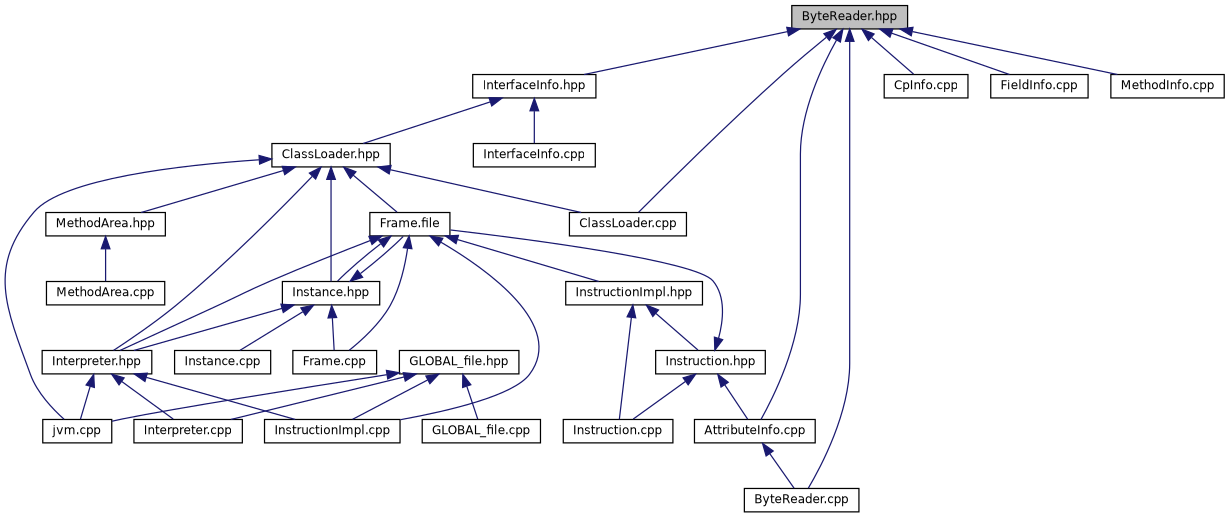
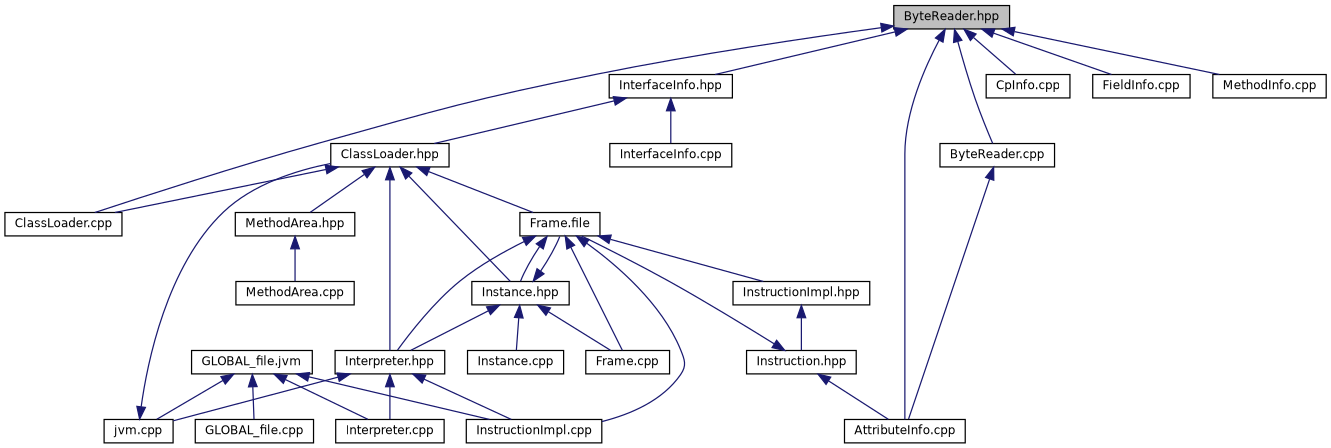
(36, 211) -> (194, 249)
(459, 362) -> (252, 362)
(618, 431) -> none
(782, 471) -> (949, 299)
